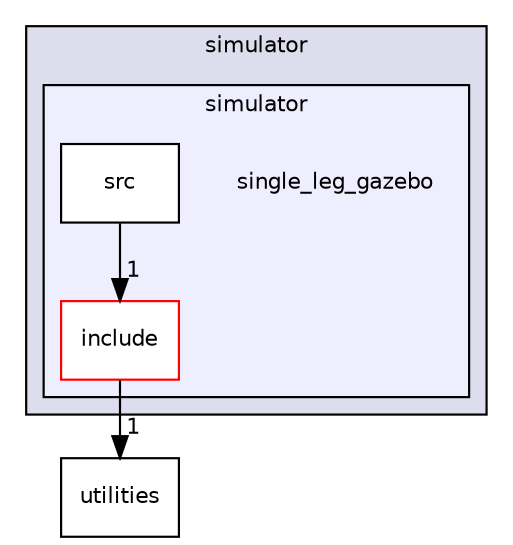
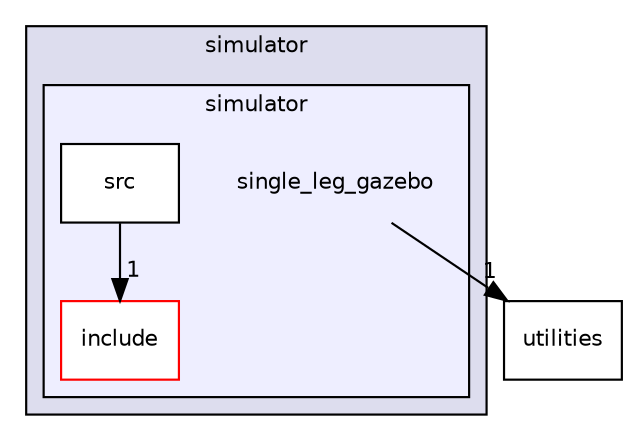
(120, 408) -> (440, 255)
